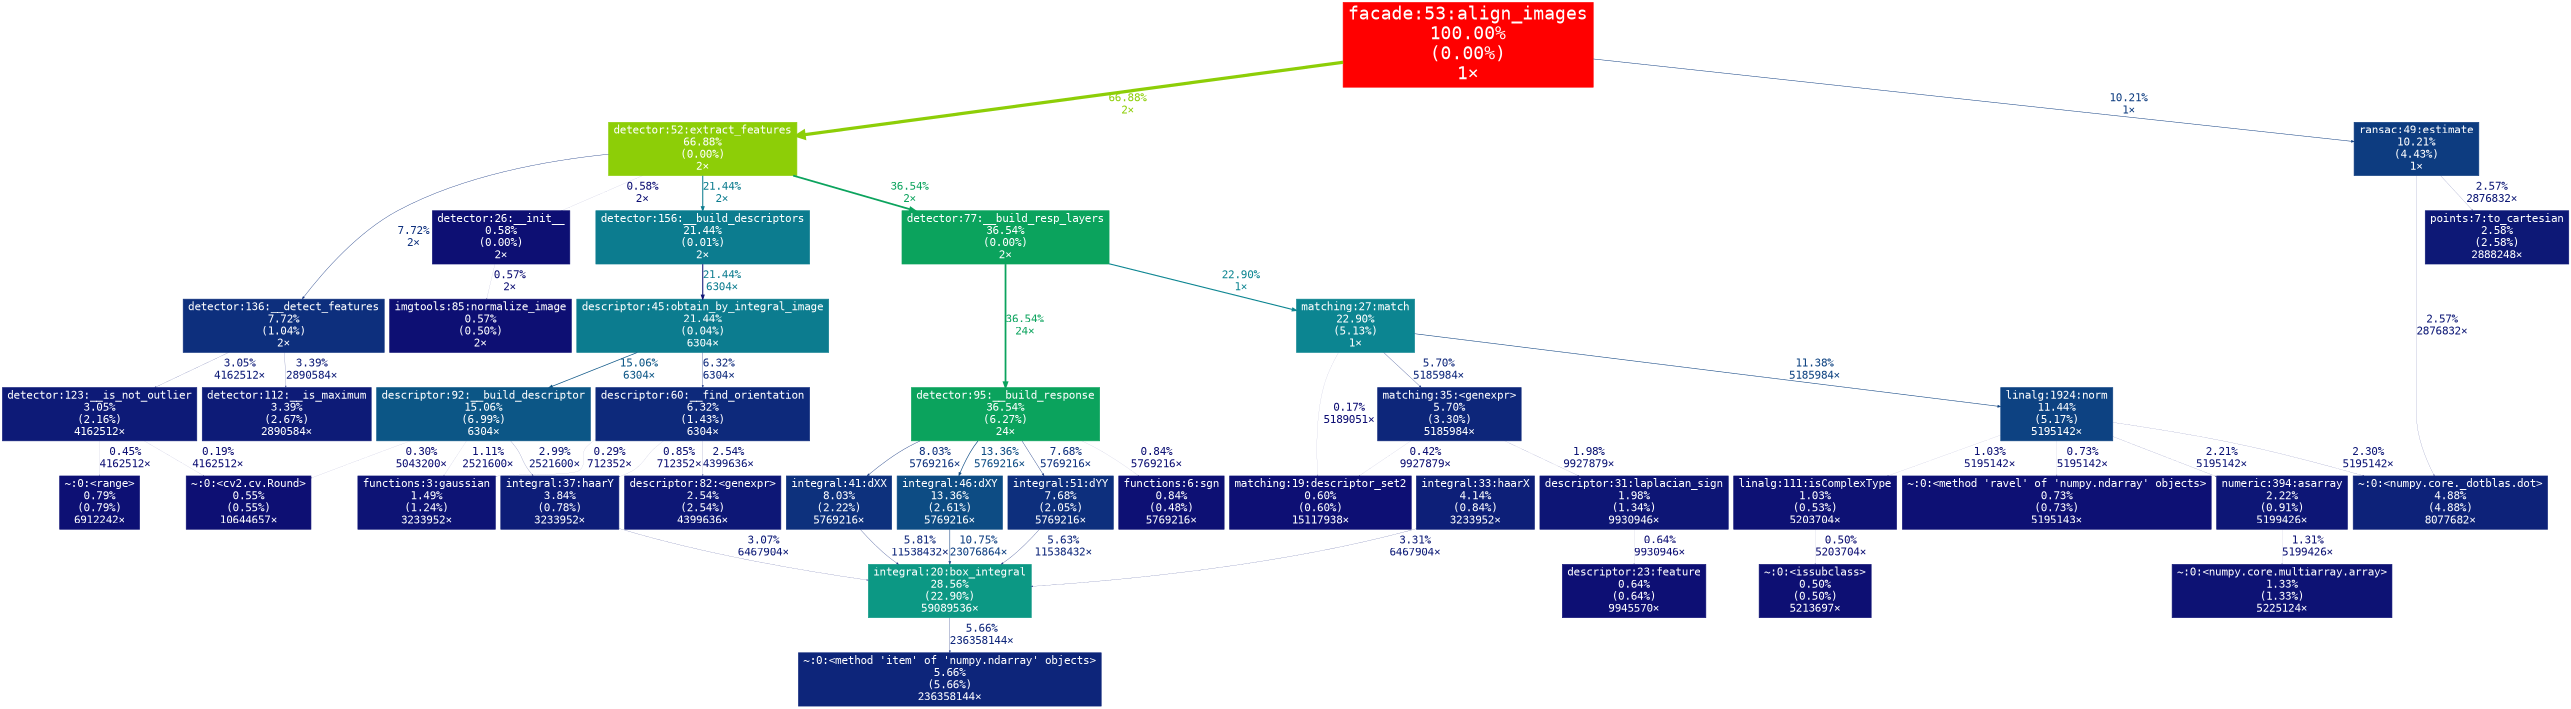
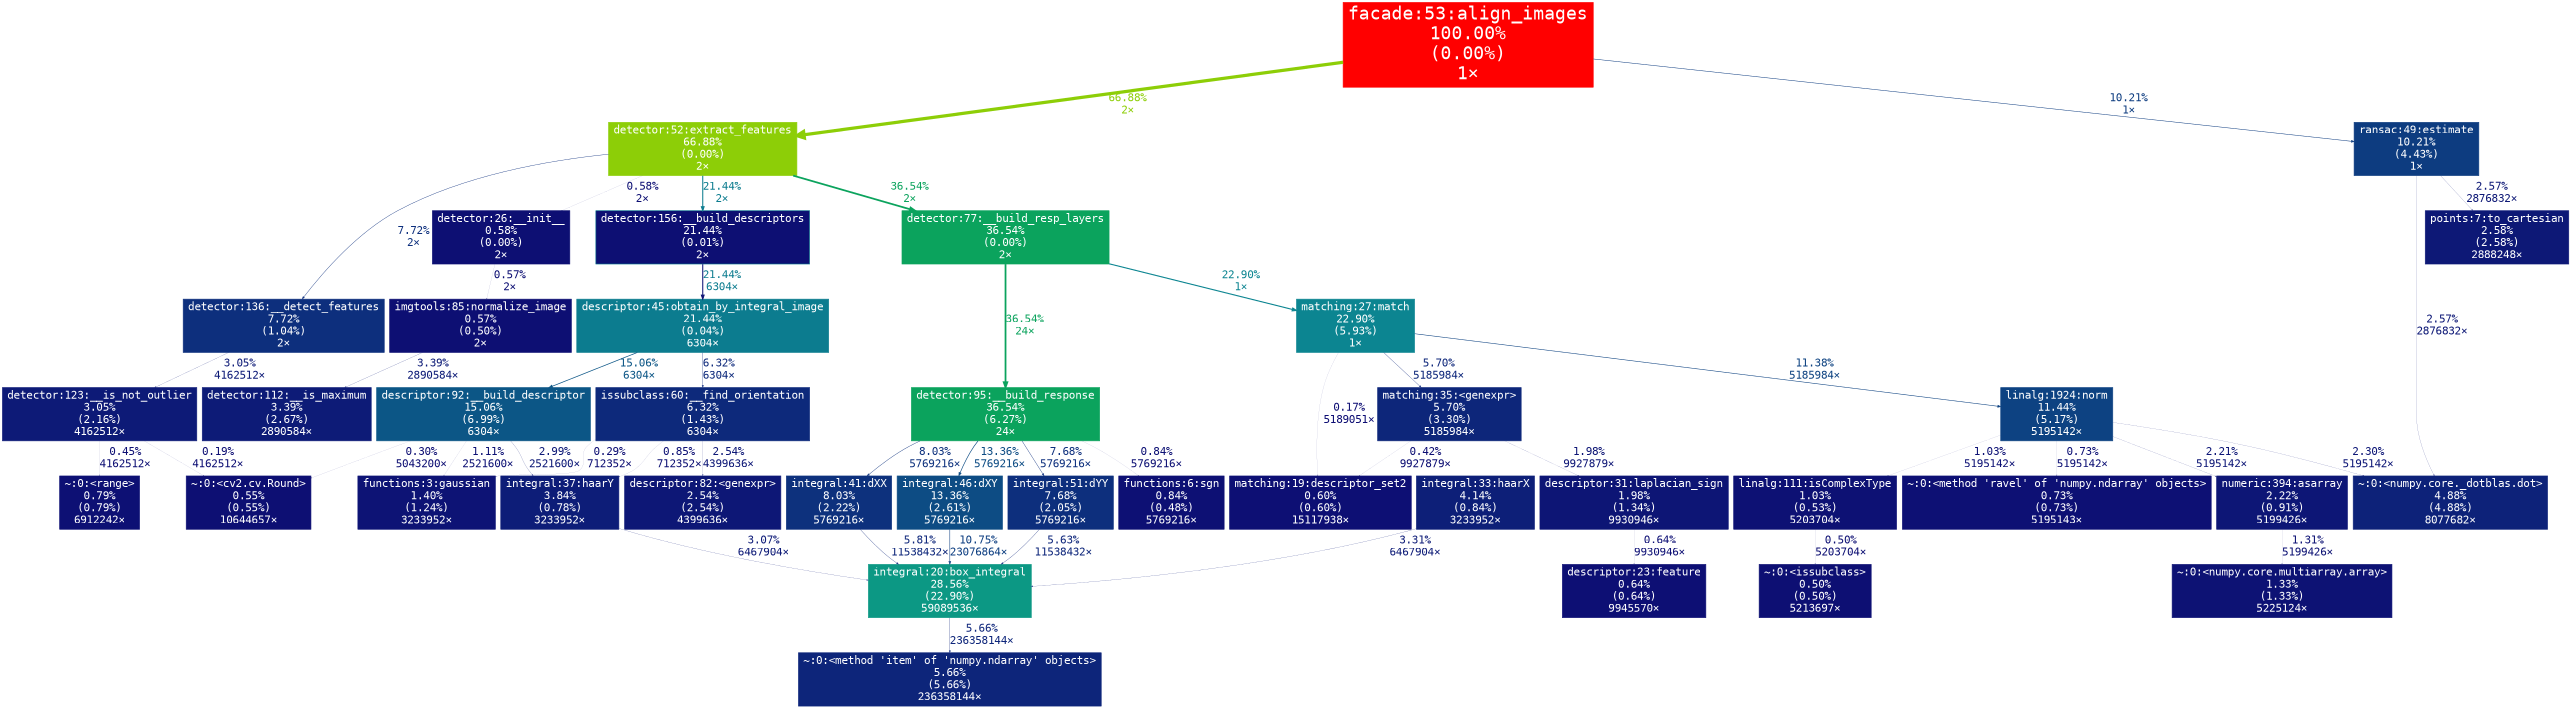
(703, 237) -> (703, 237)
(1356, 326) -> (1356, 326)
(285, 369) -> (384, 370)
(703, 414) -> (703, 414)
(427, 503) -> (427, 503)
